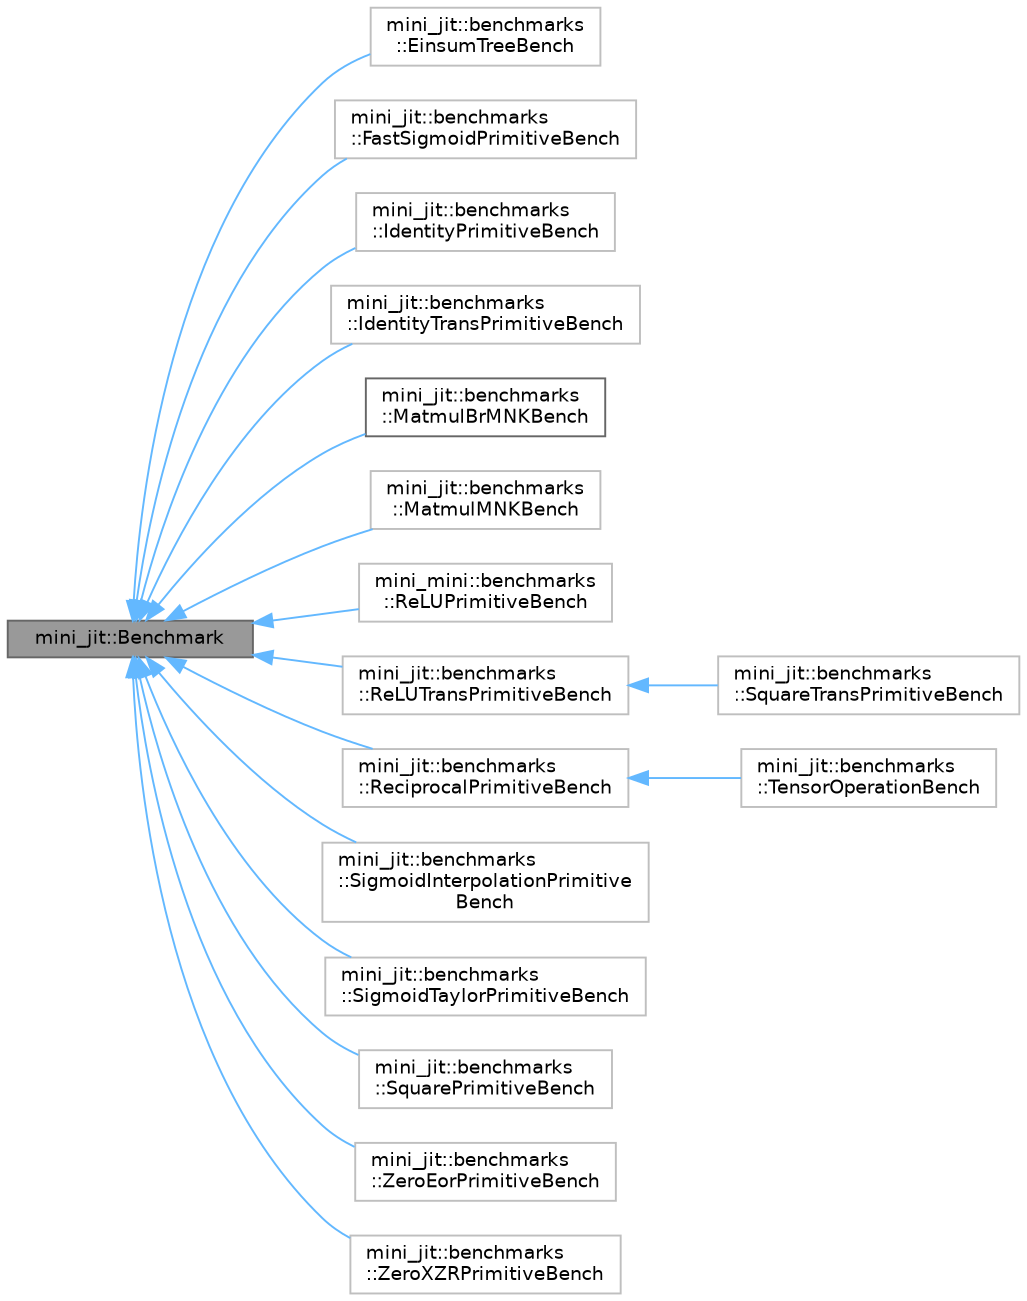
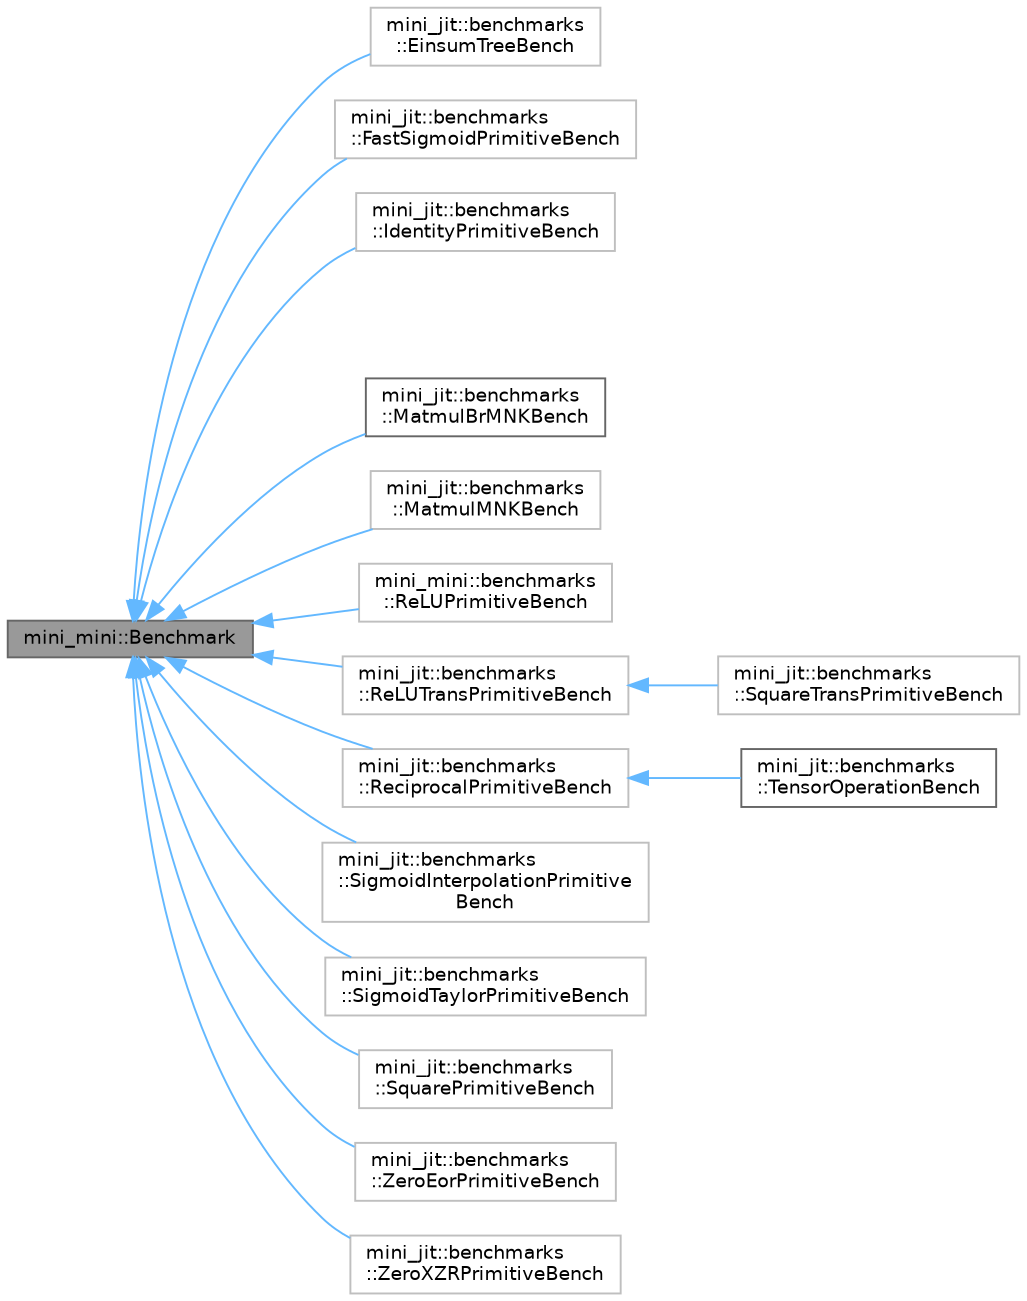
(486, 315) -> none
(130, 639) -> (130, 639)
(869, 778) -> (869, 778)
